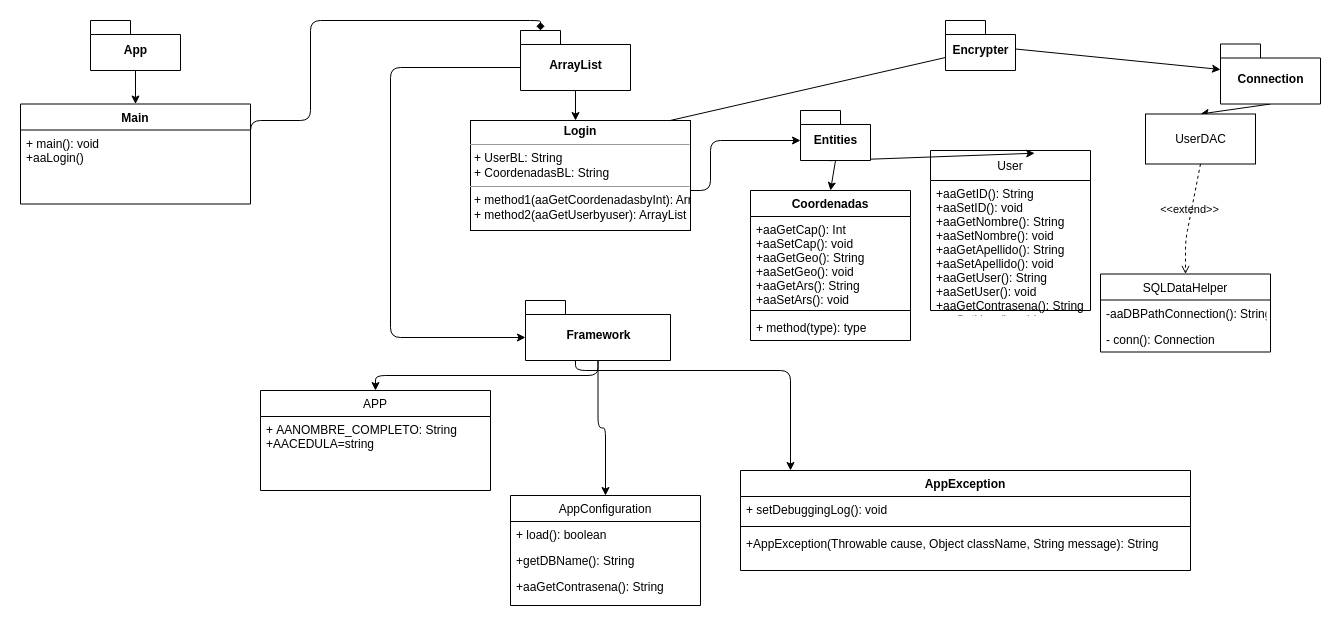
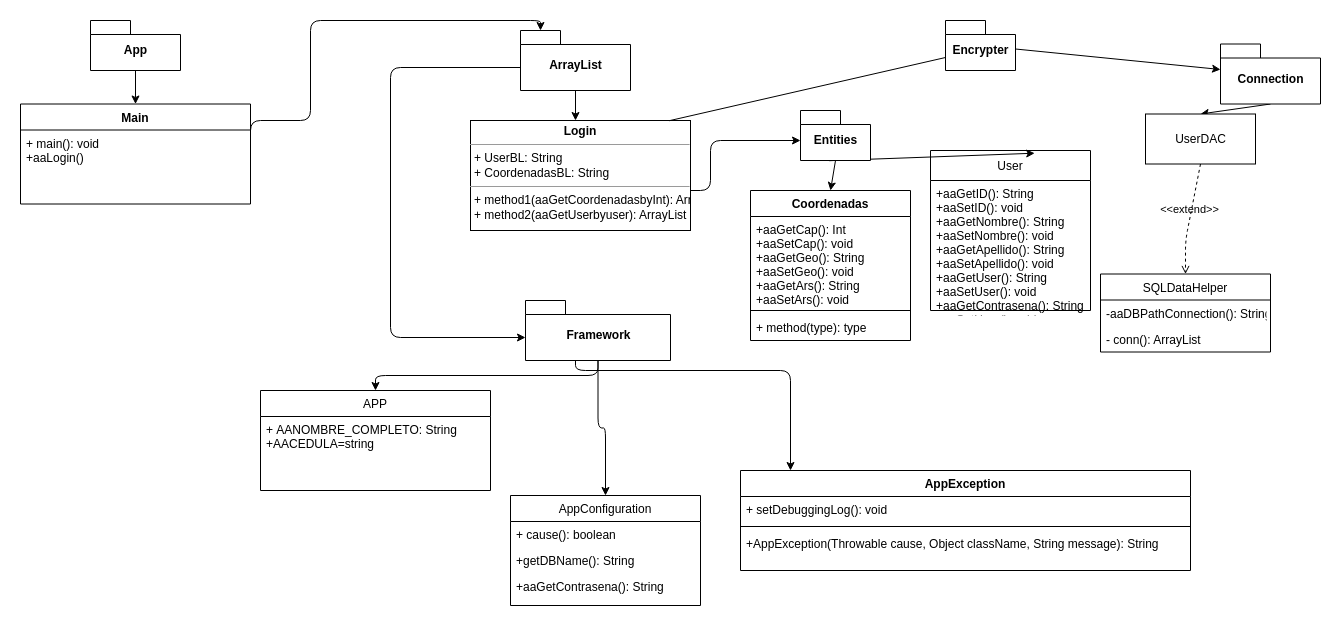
(540, 21) -> (540, 21)
(1167, 340) -> (1164, 340)
(565, 535) -> (570, 535)
